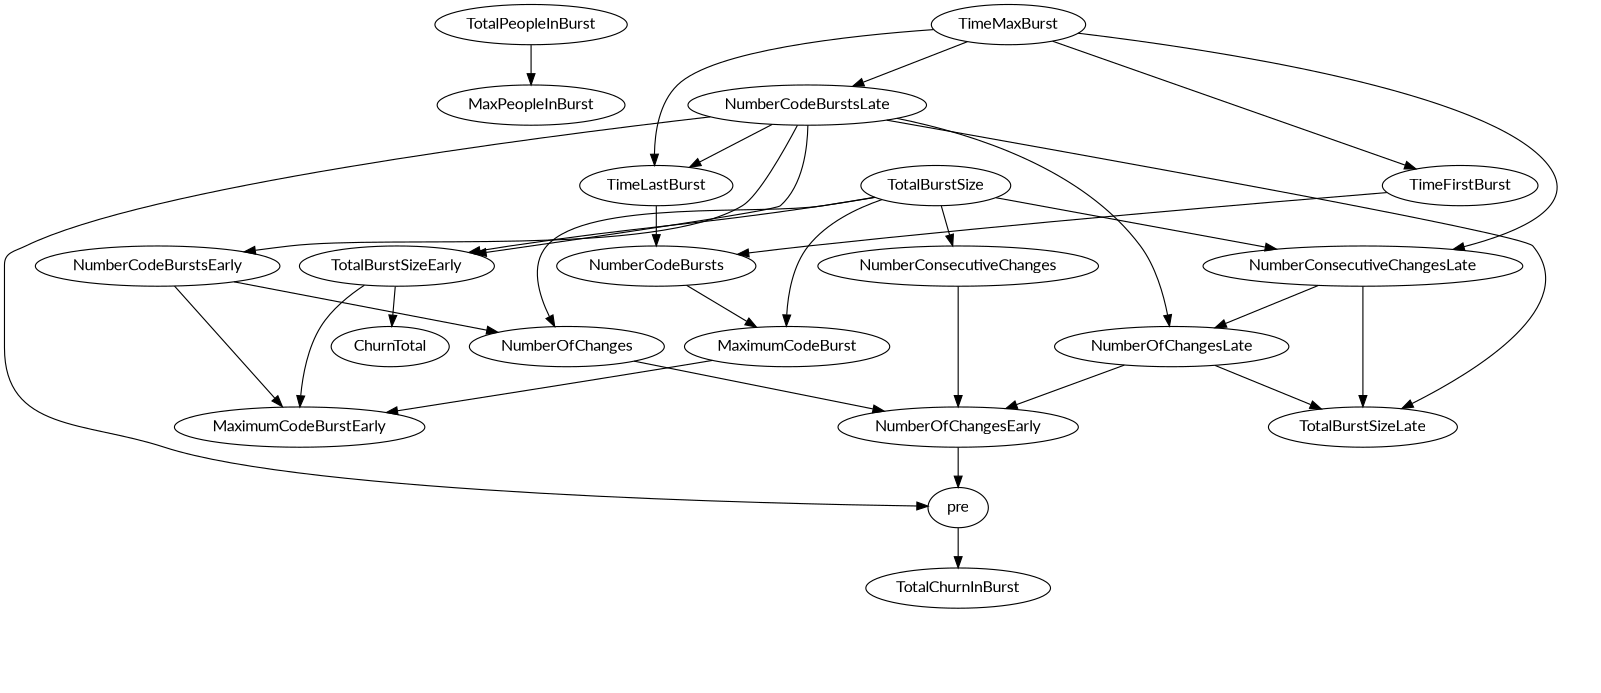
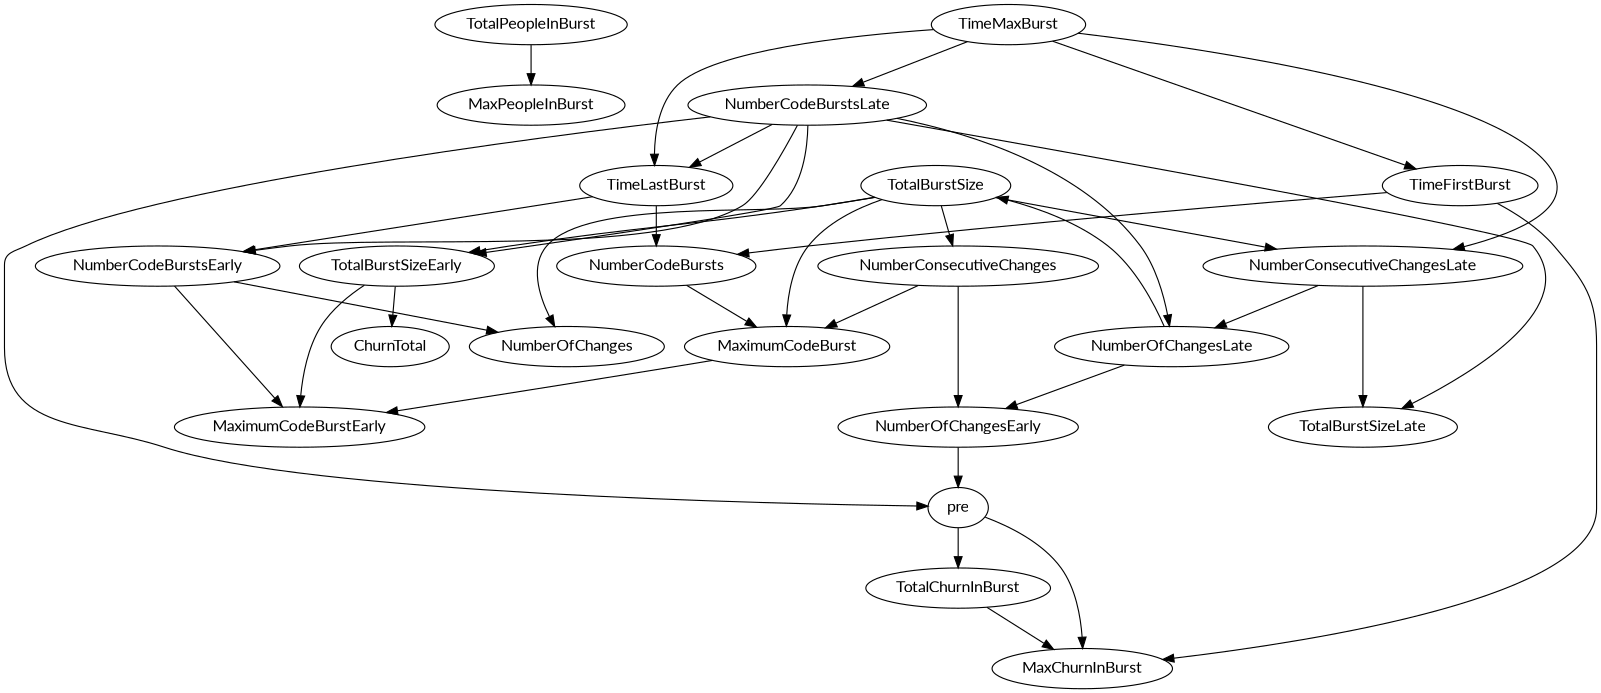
none -> (423, 223)
none -> (877, 304)
(754, 385) -> none
(1263, 385) -> (1103, 242)
none -> (1082, 669)
